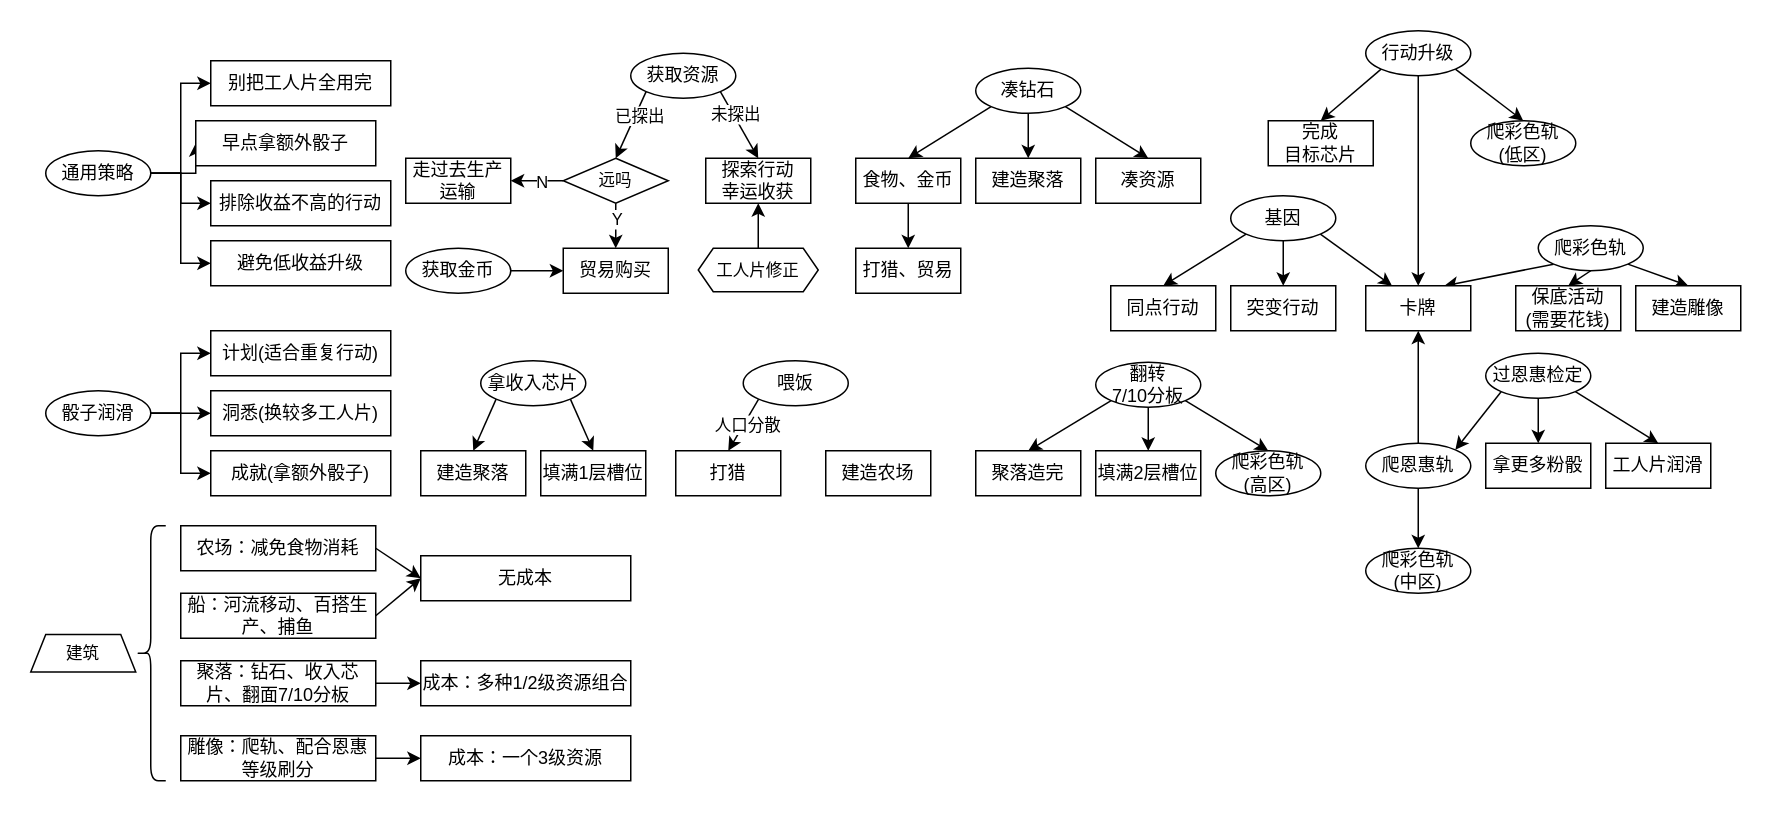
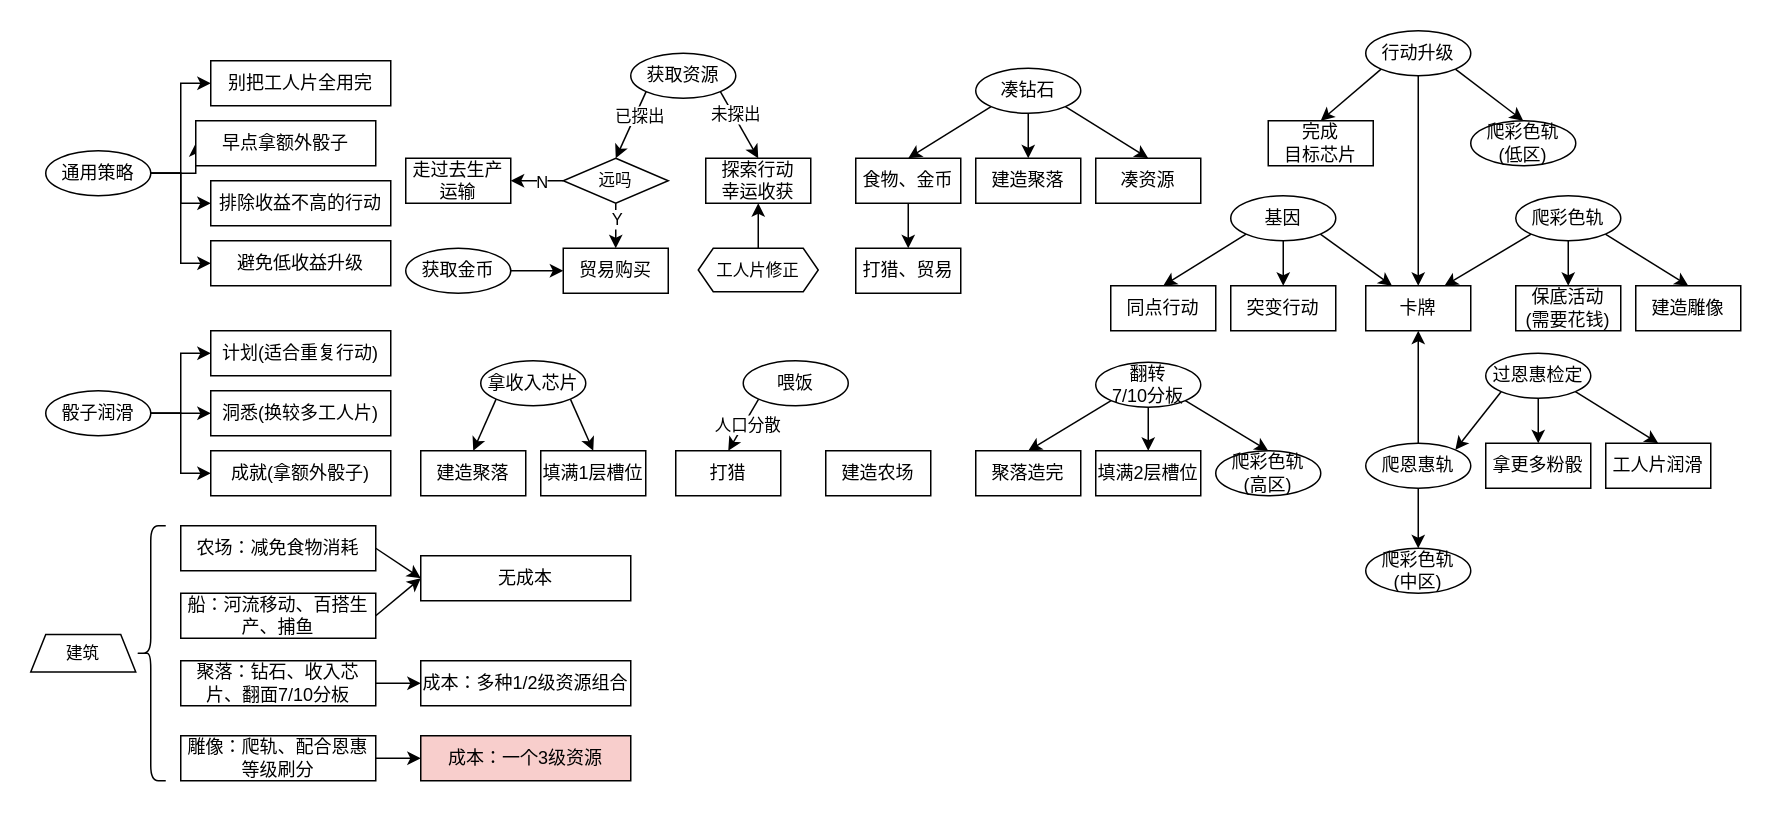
(1591, 248) -> (1568, 218)
(526, 758) -> (526, 758)
